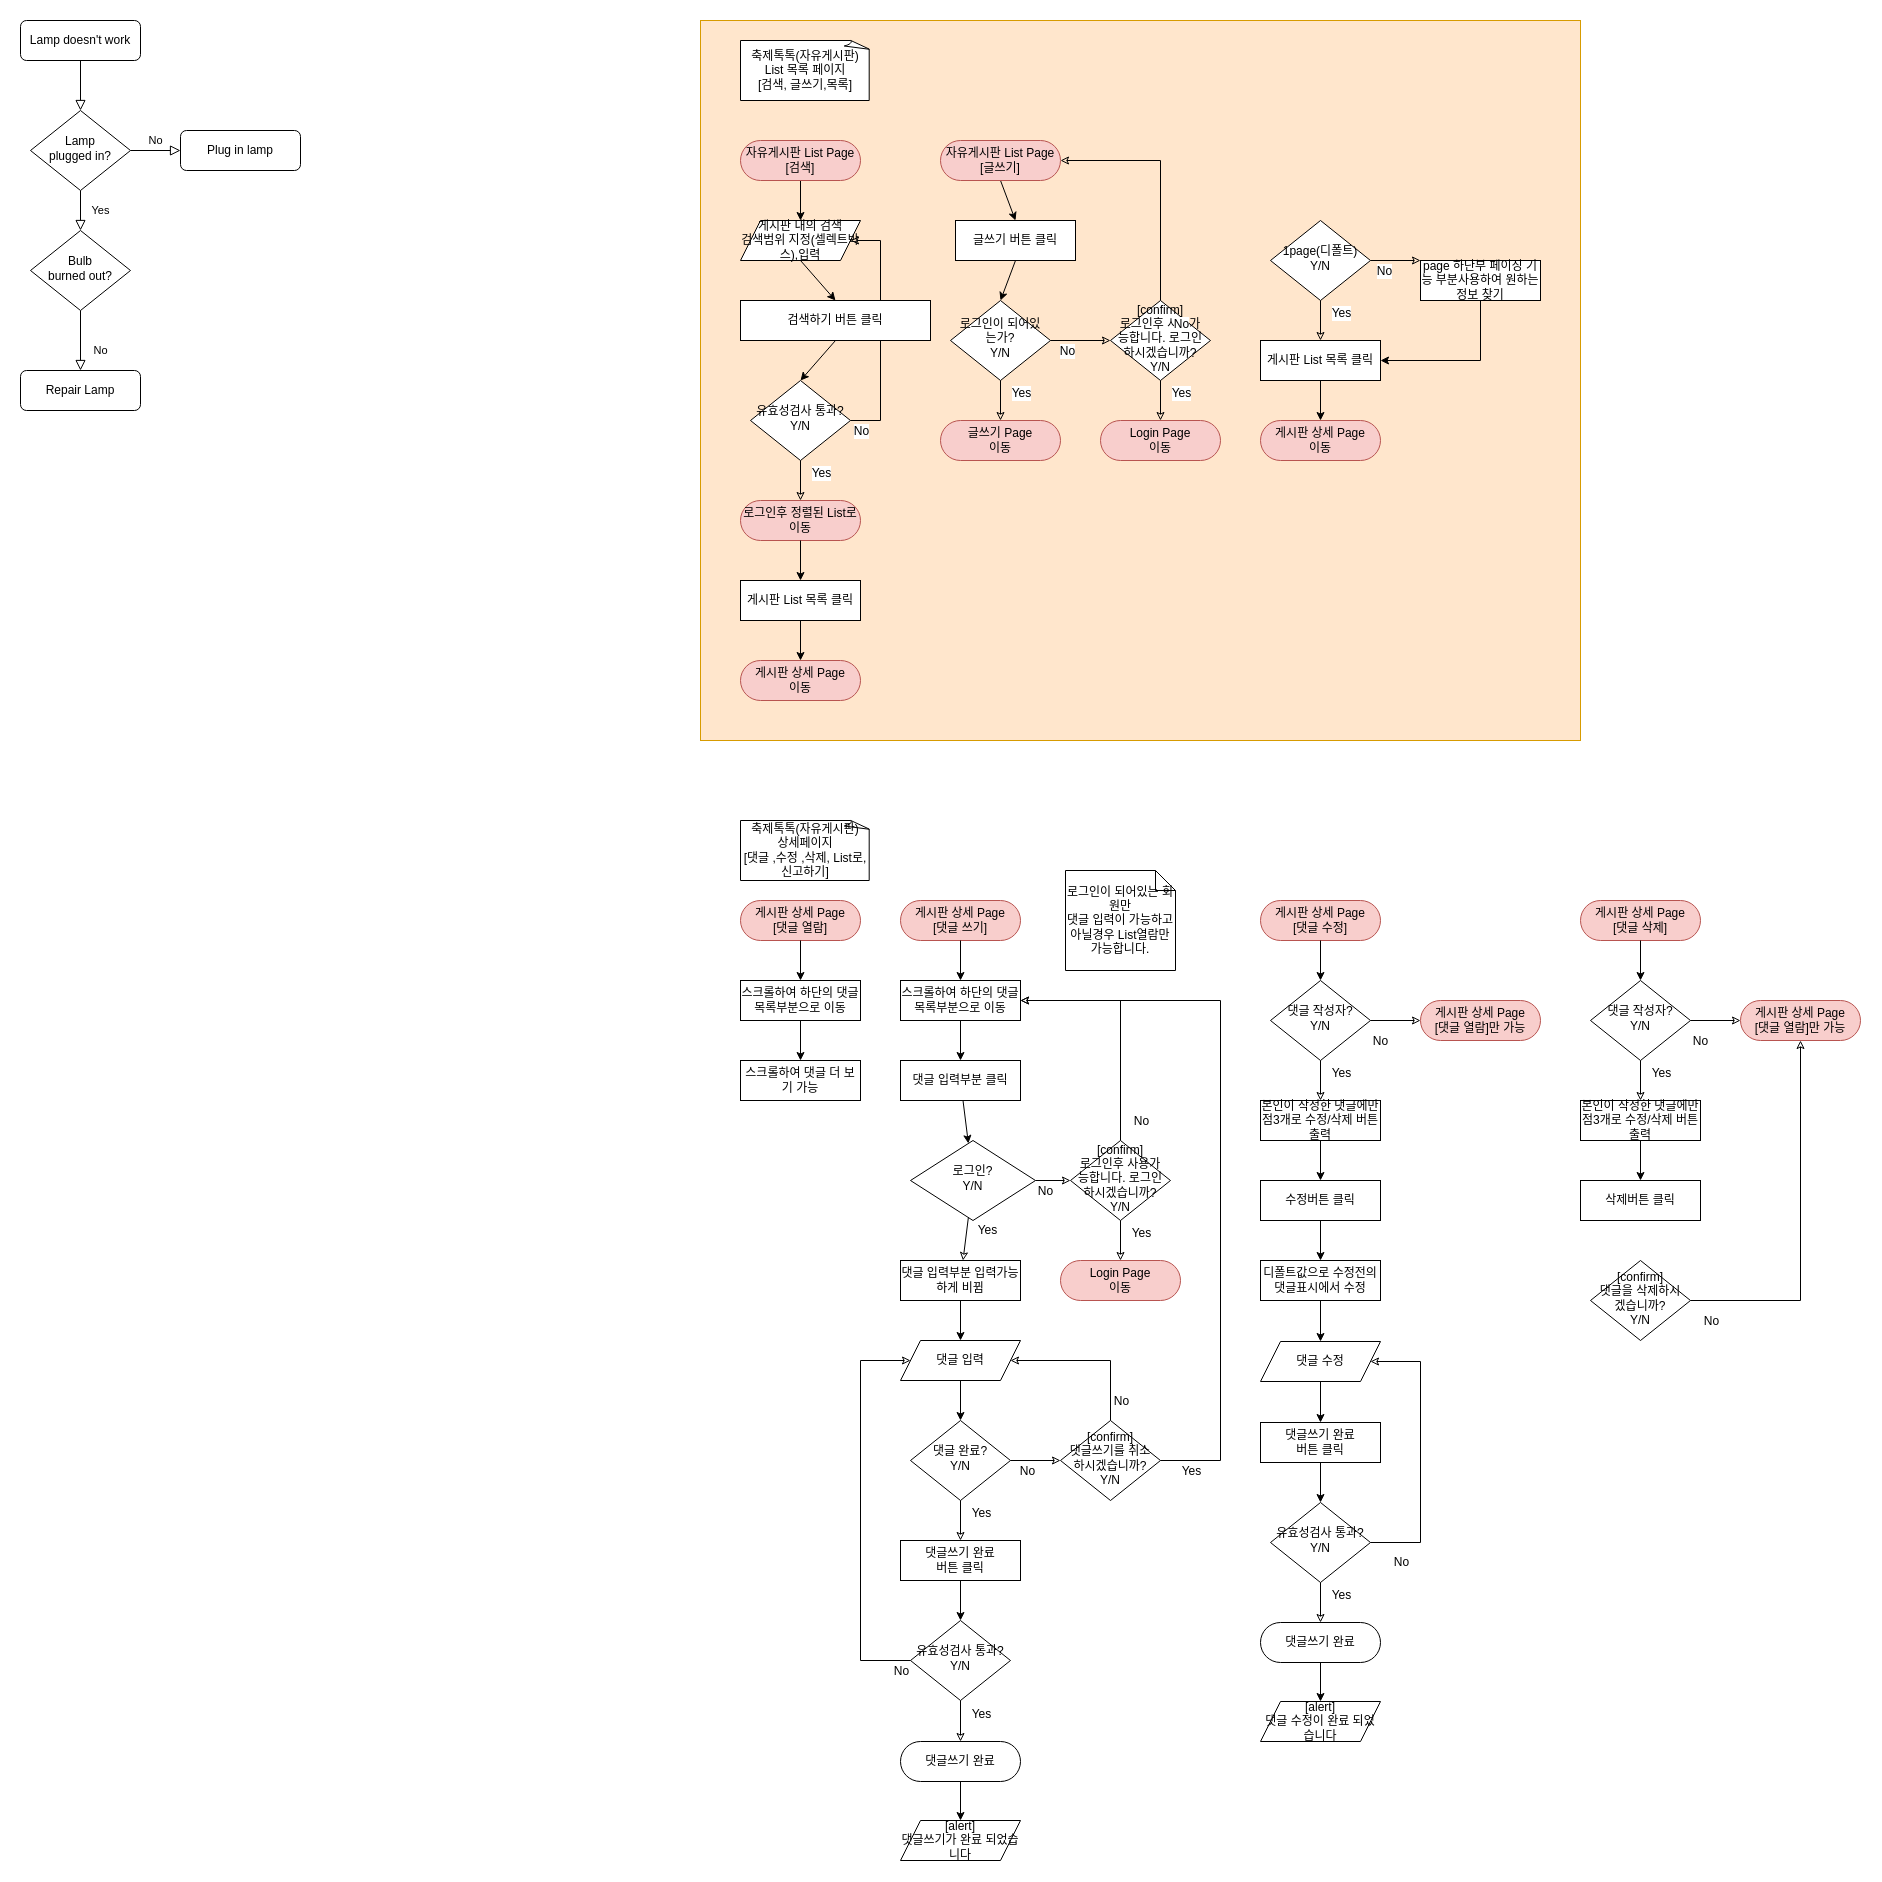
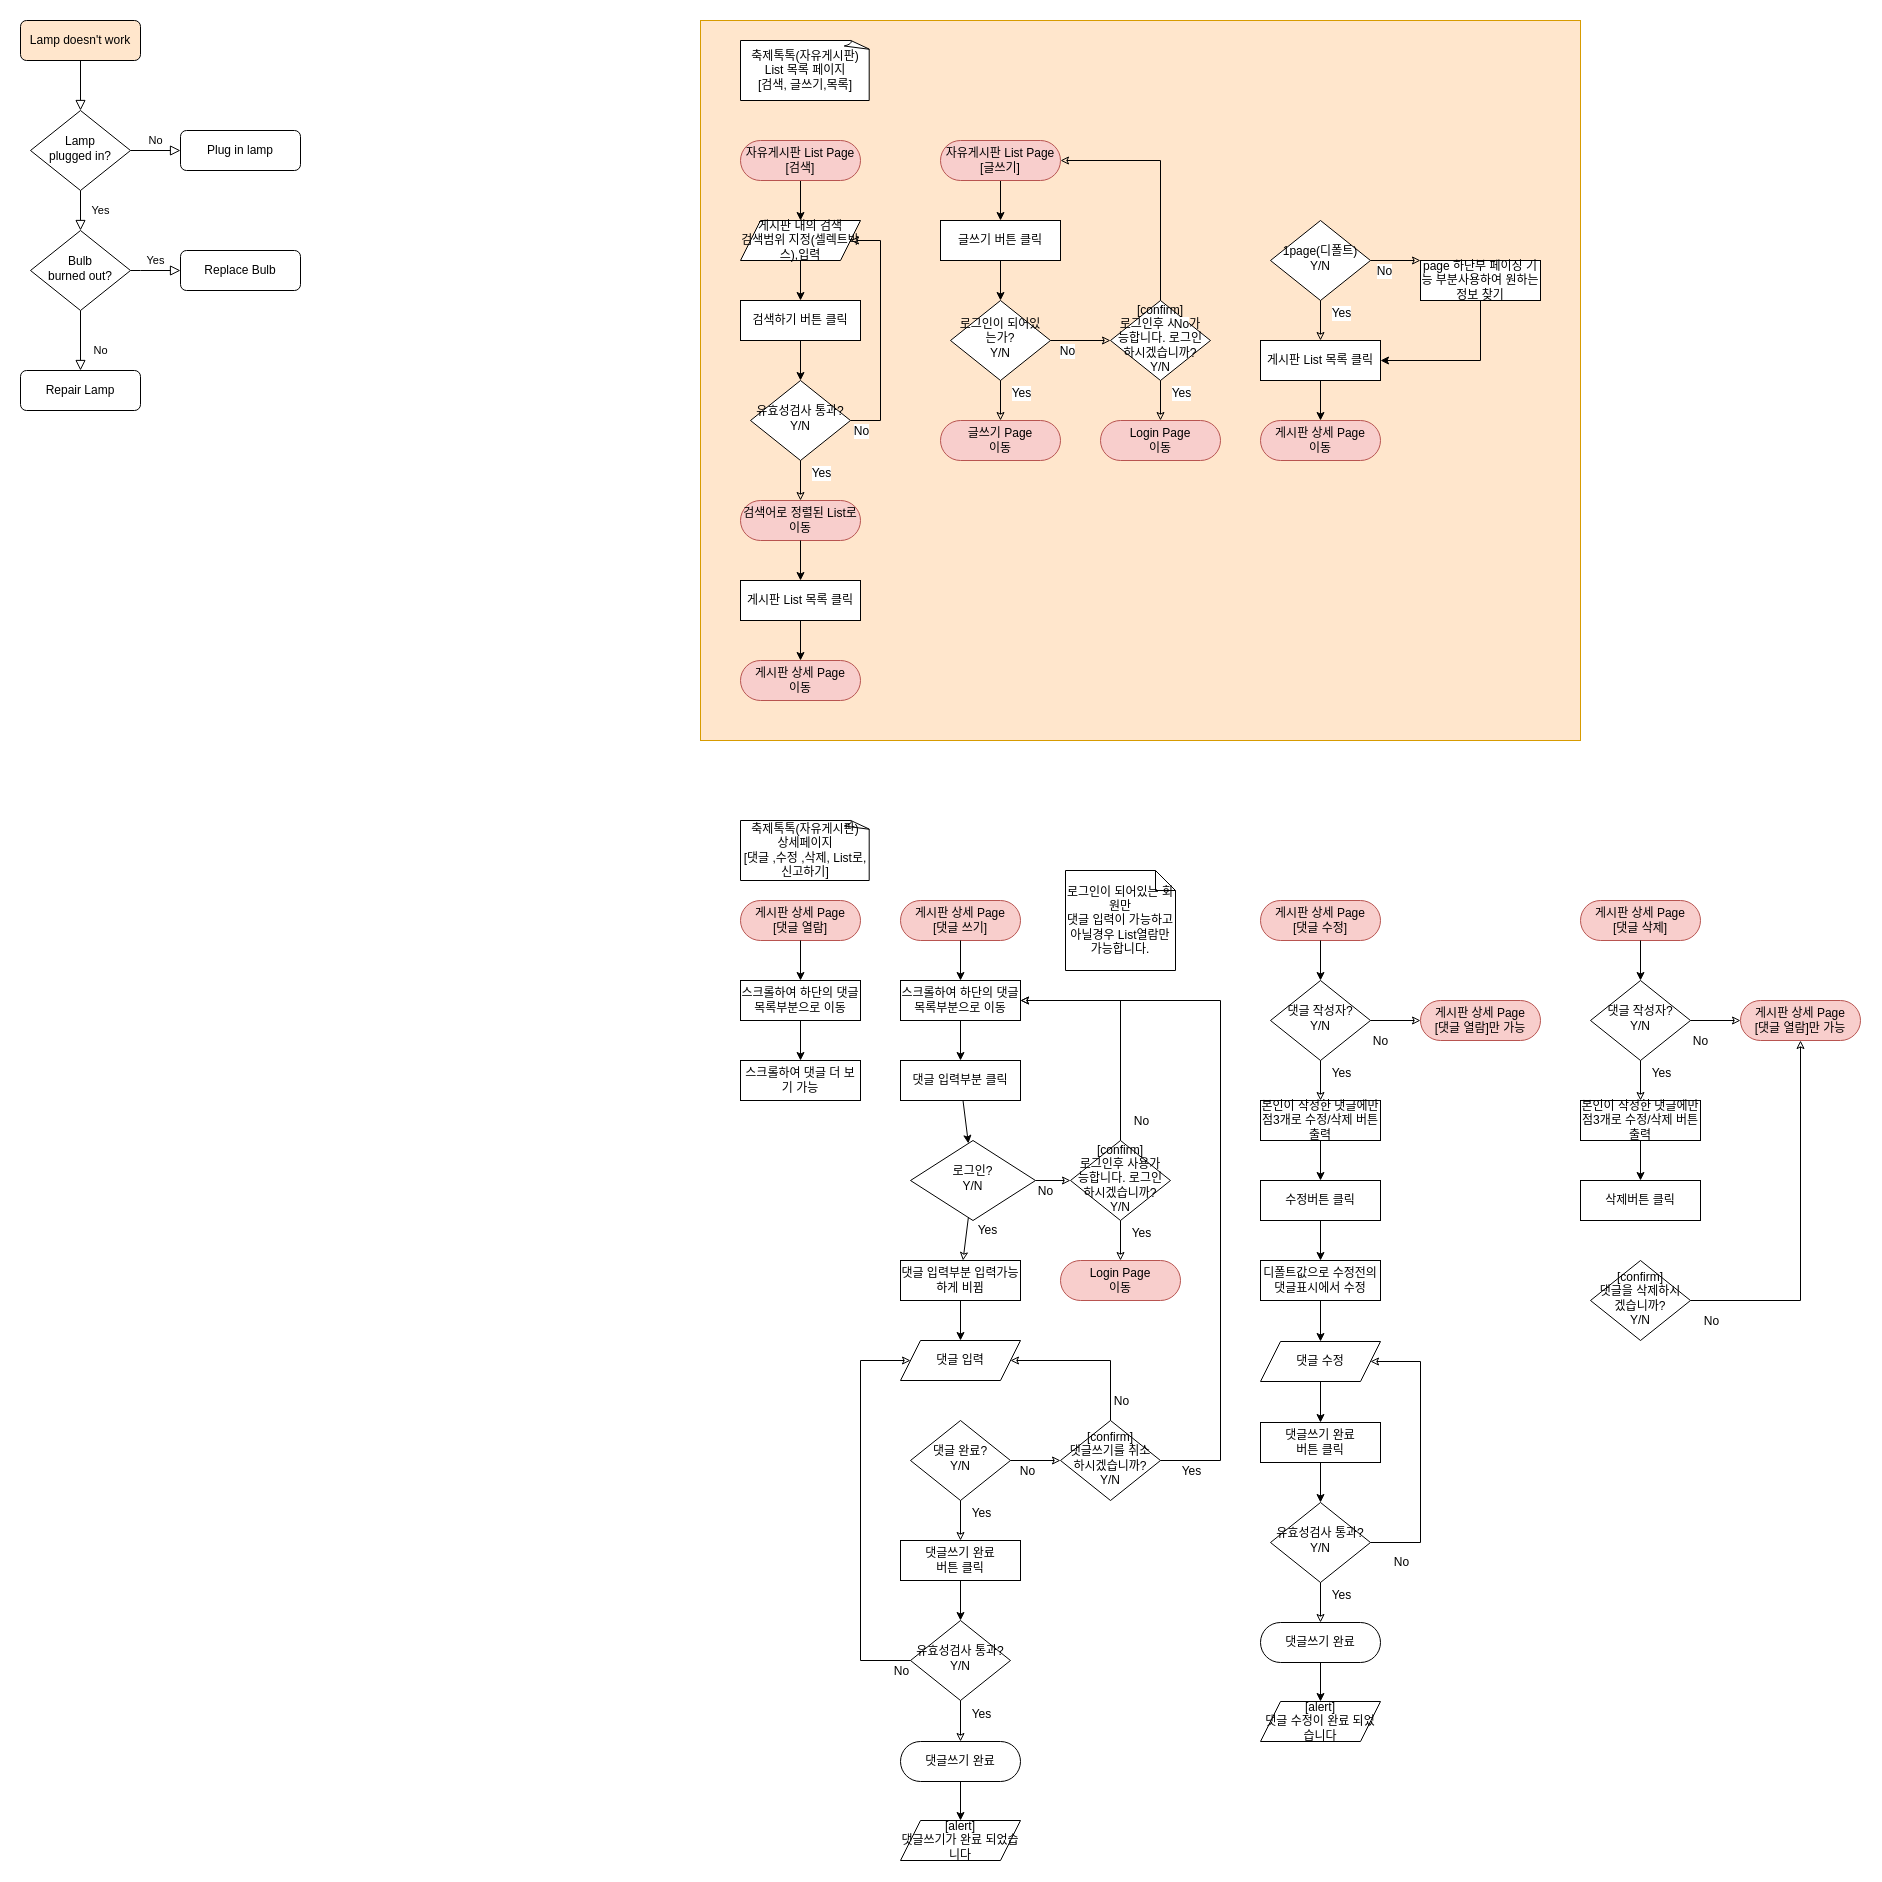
(81, 41) -> (81, 41)
(1016, 241) -> (1001, 241)
none -> (150, 271)
none -> (241, 271)
(836, 321) -> (801, 321)
(801, 521) -> (801, 521)
(961, 1397) -> none
